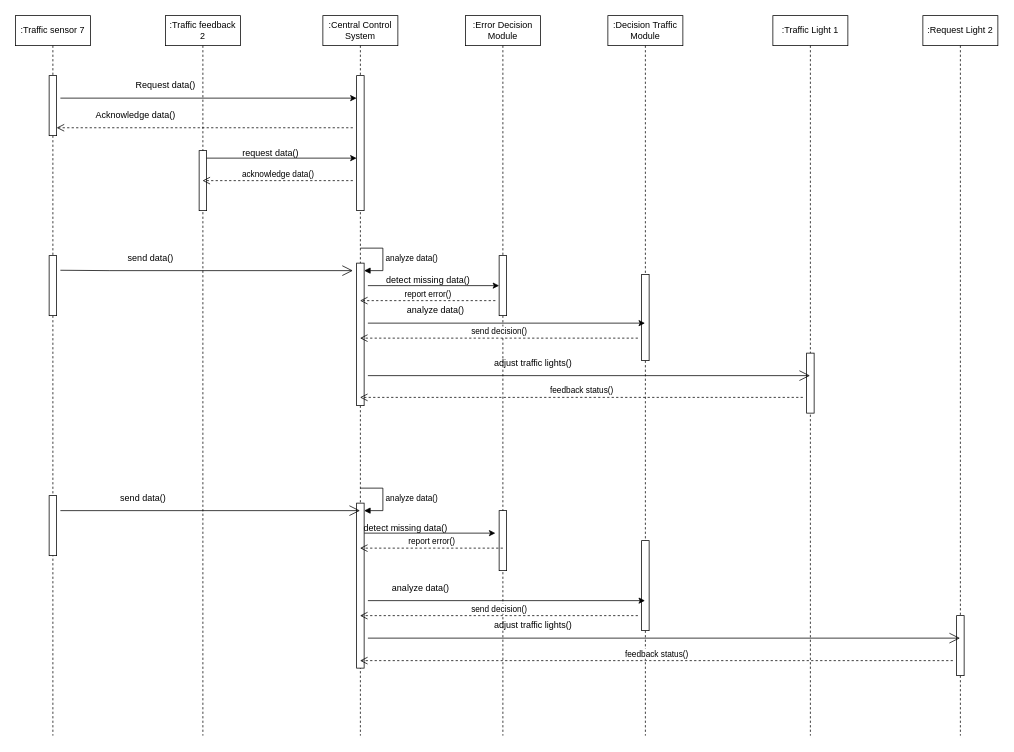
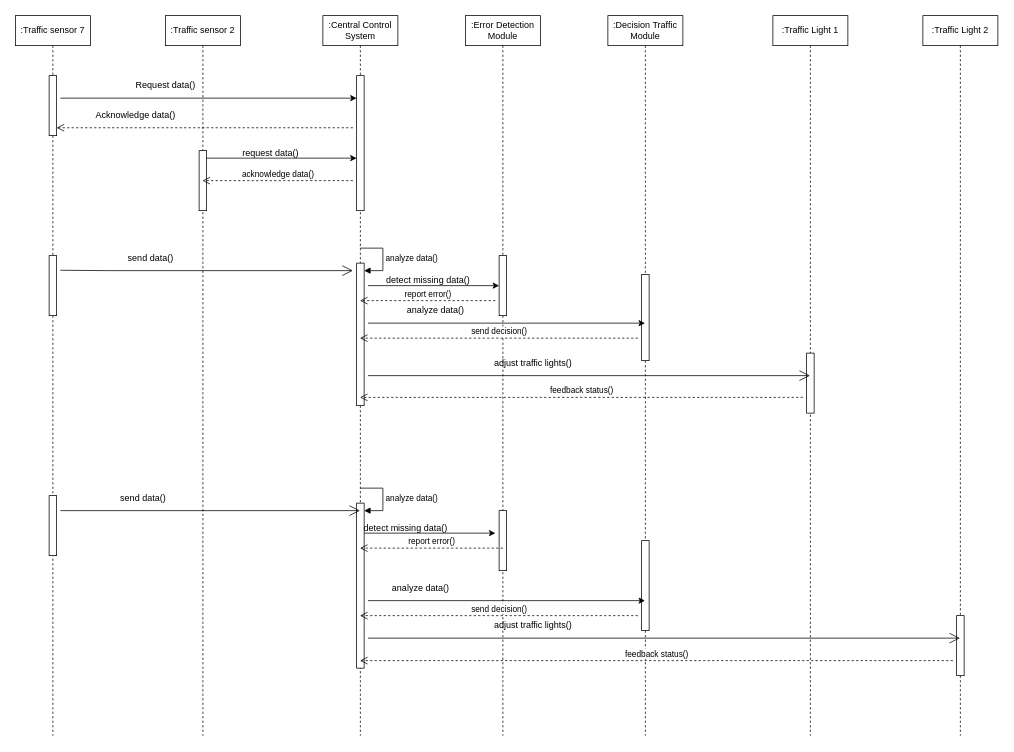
(203, 30) -> (203, 30)
(503, 30) -> (503, 30)
(960, 30) -> (960, 30)
